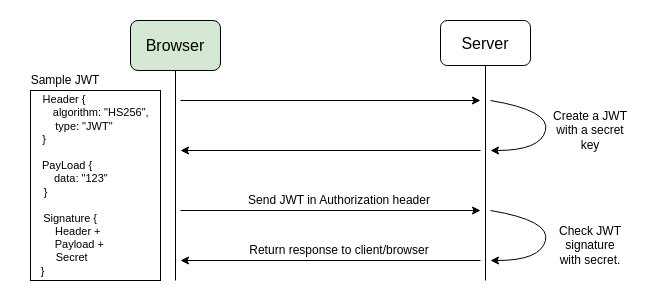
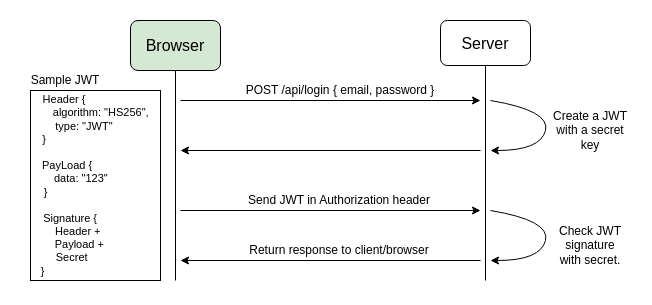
none -> (341, 91)
